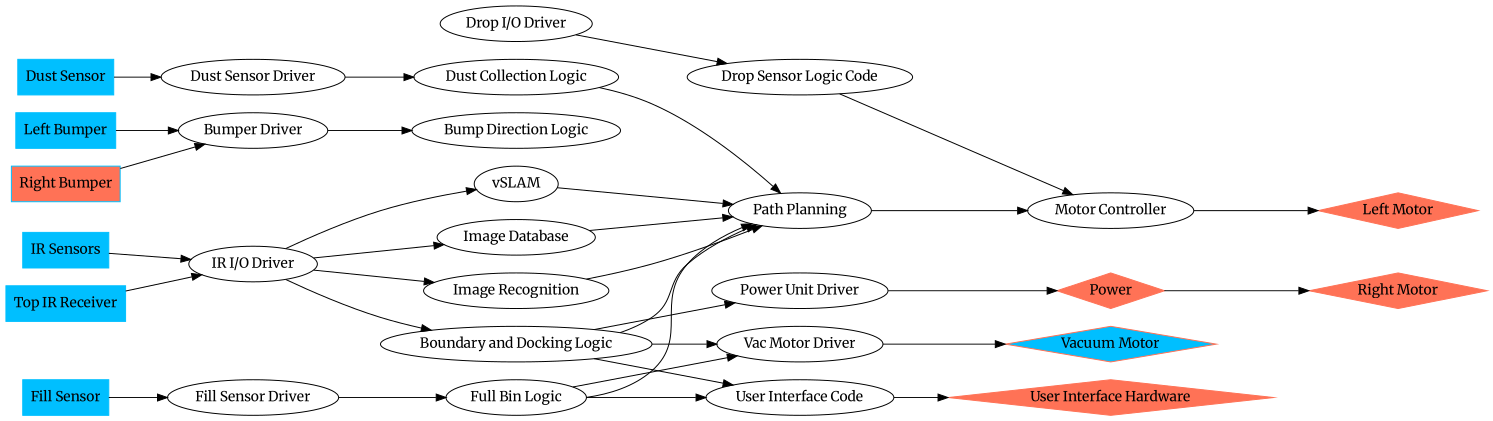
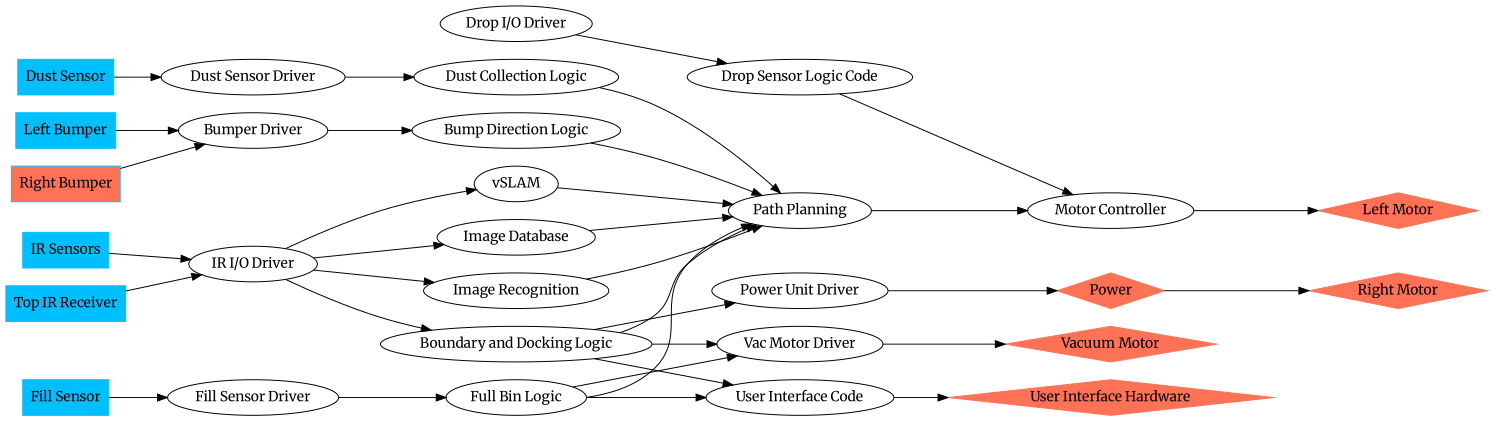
none -> (673, 163)
(1111, 344) -> (1111, 344)
